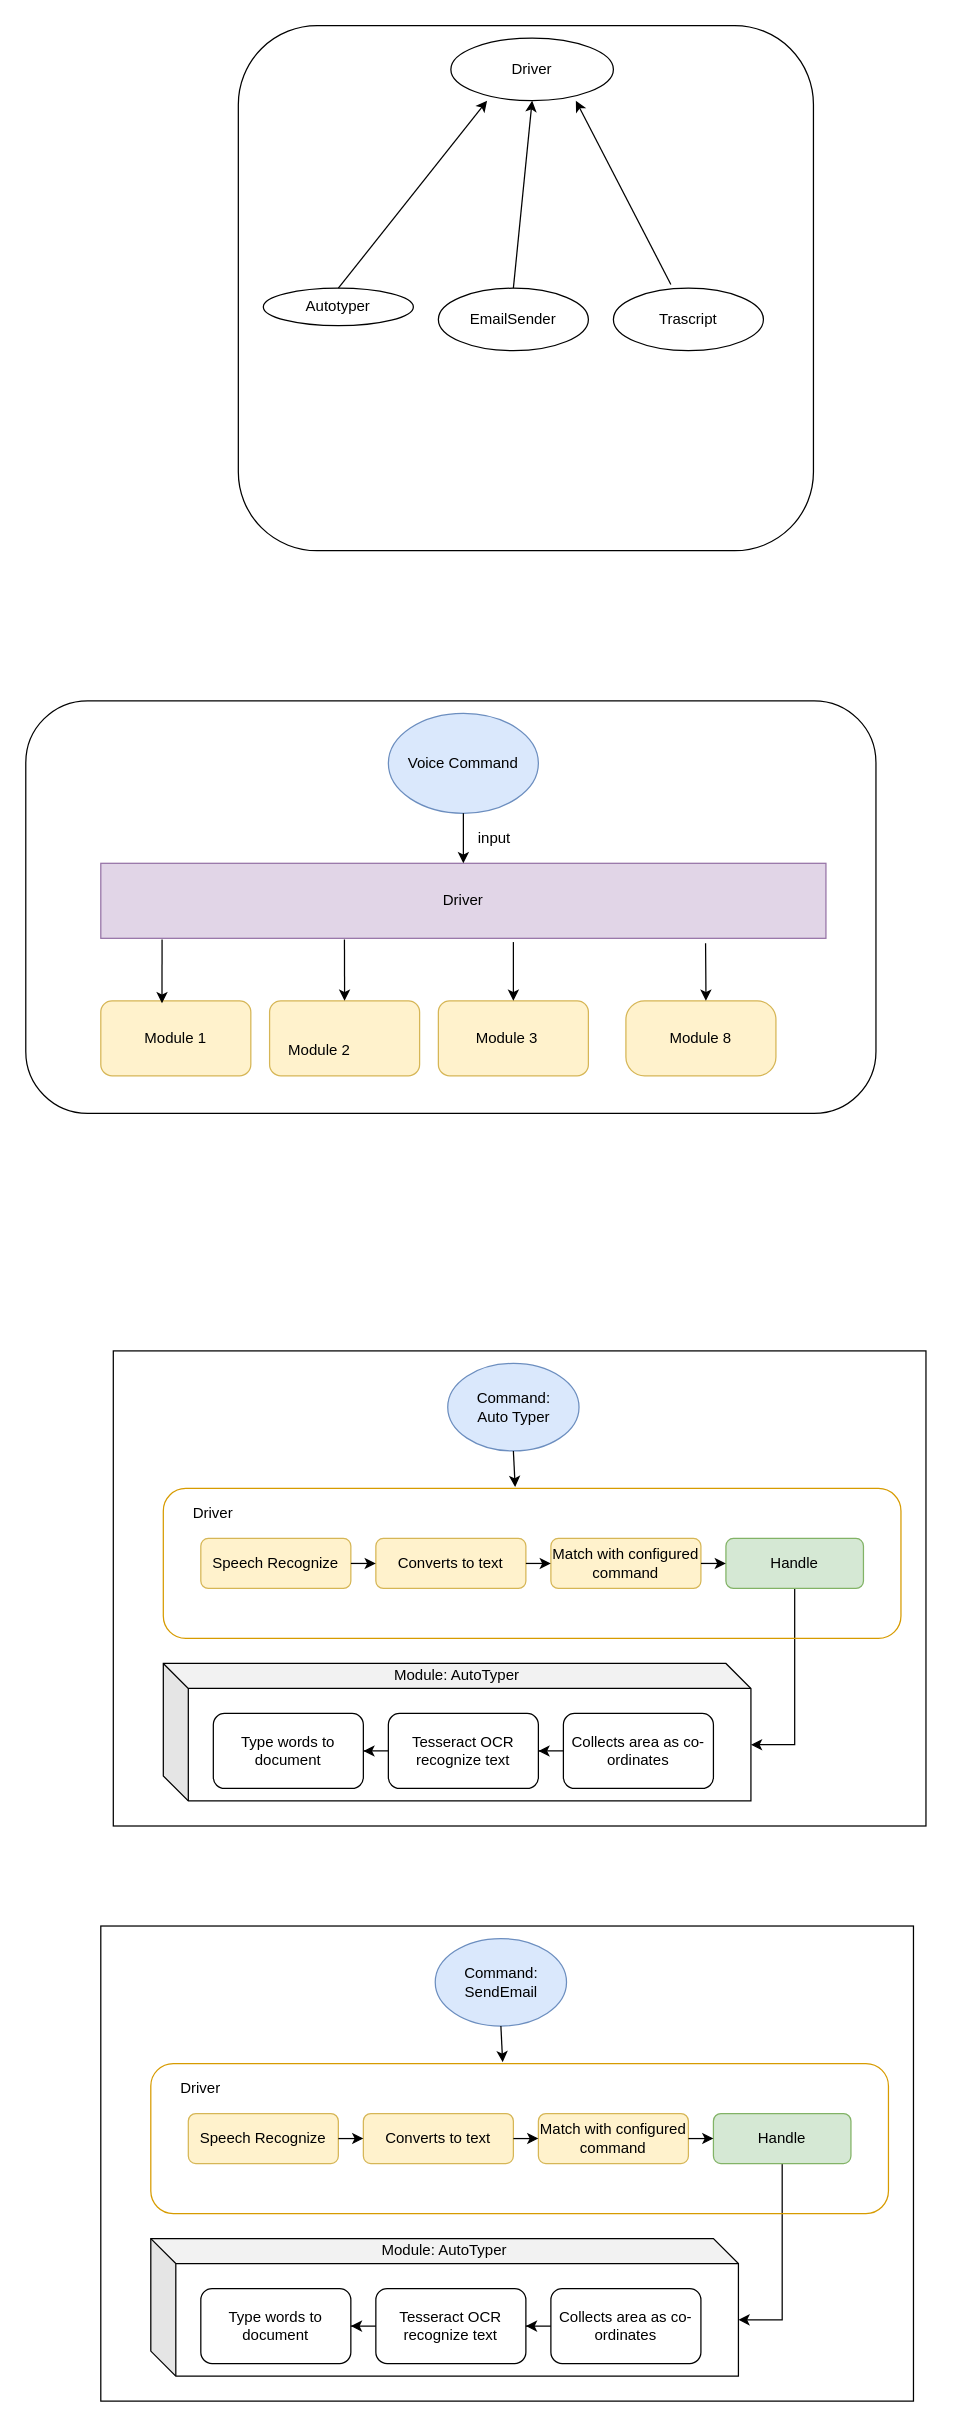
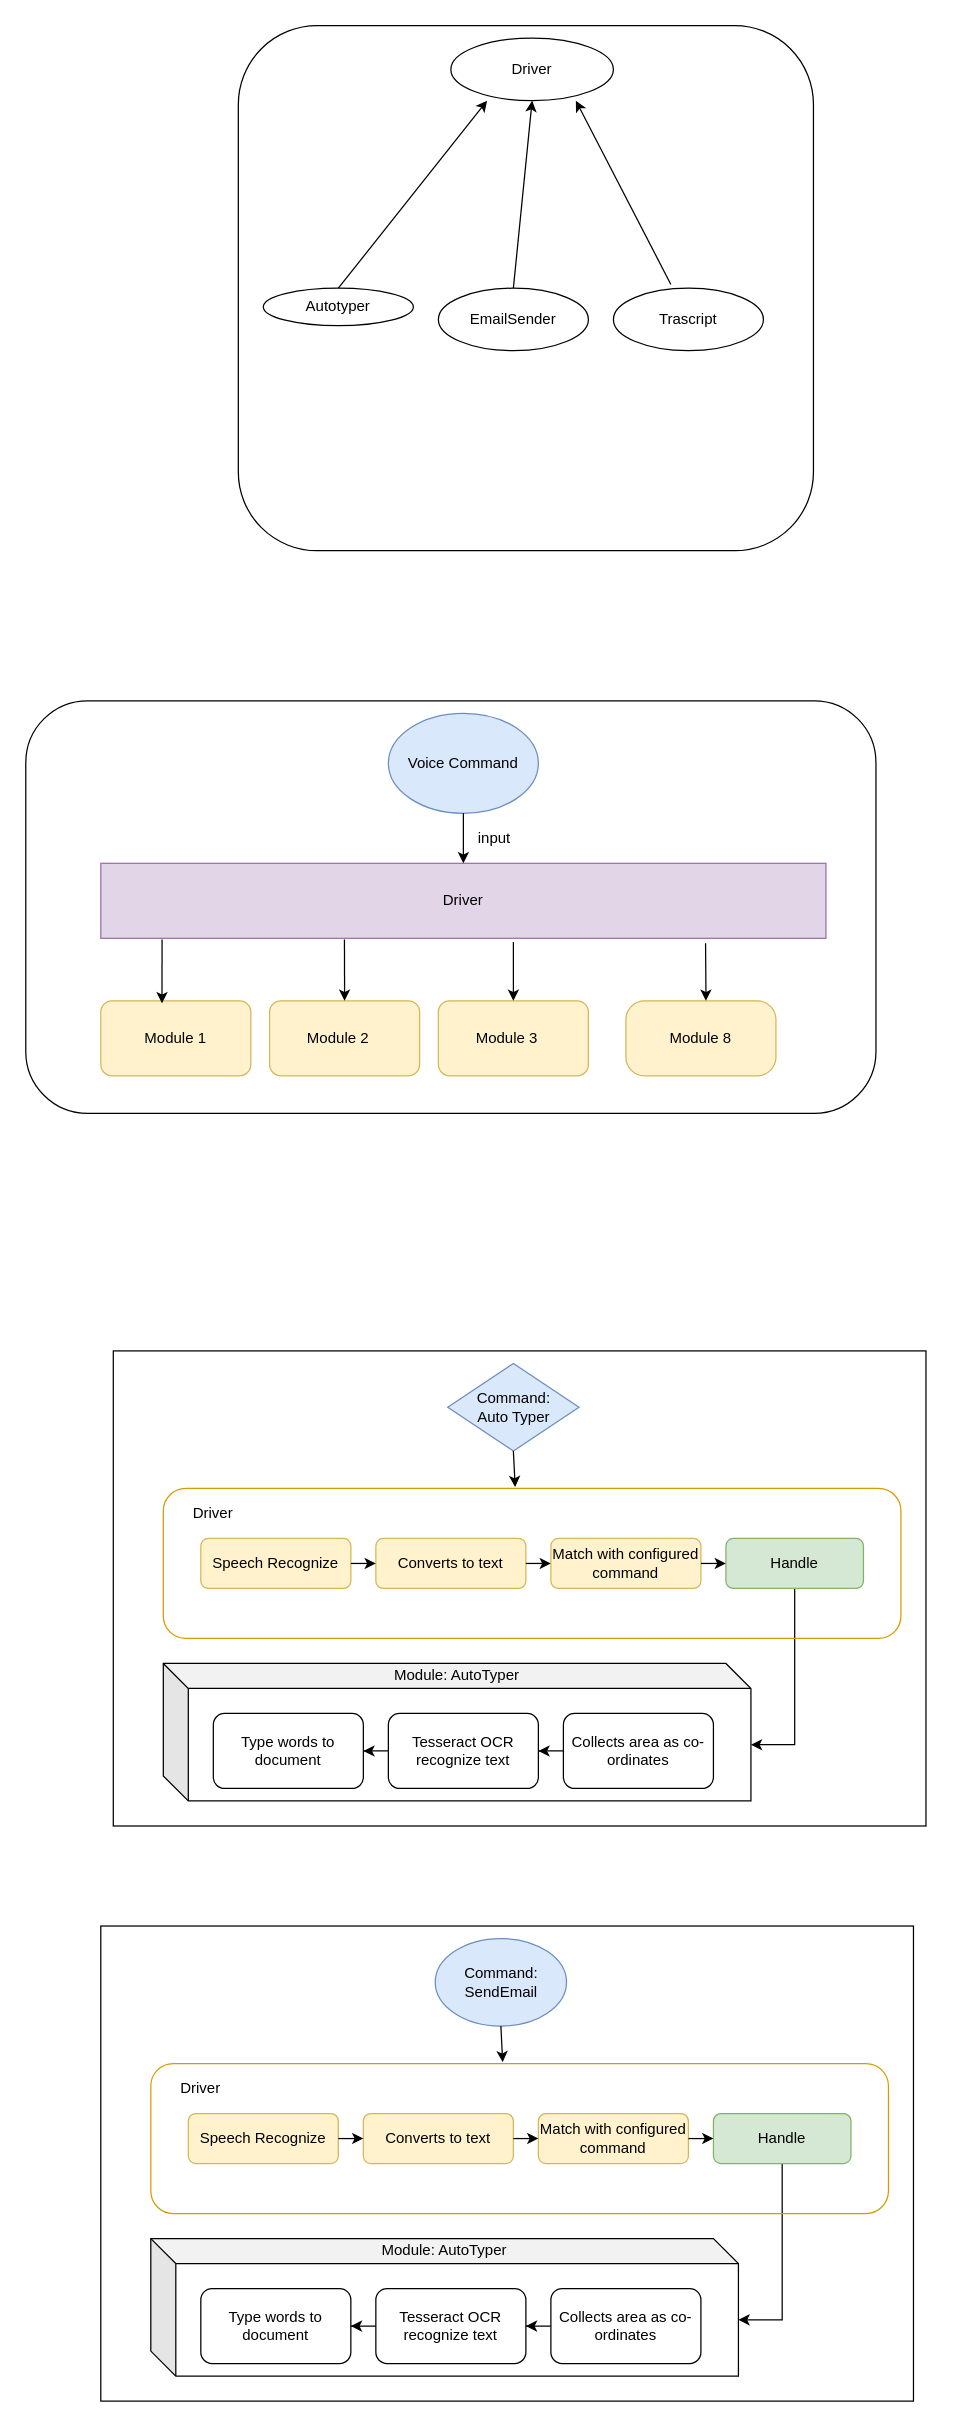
(319, 1051) -> (338, 1038)
(513, 1407) -> (513, 1407)
